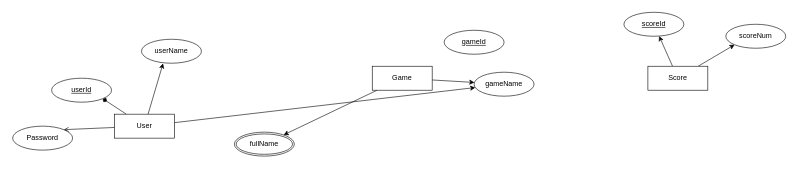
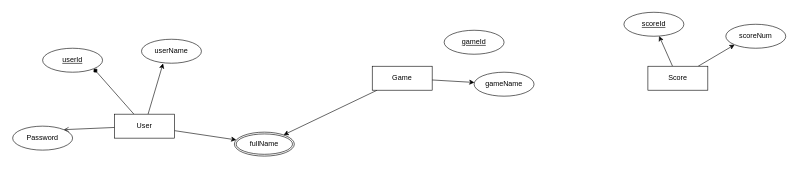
(81, 90) -> (72, 60)
(323, 106) -> (204, 135)
